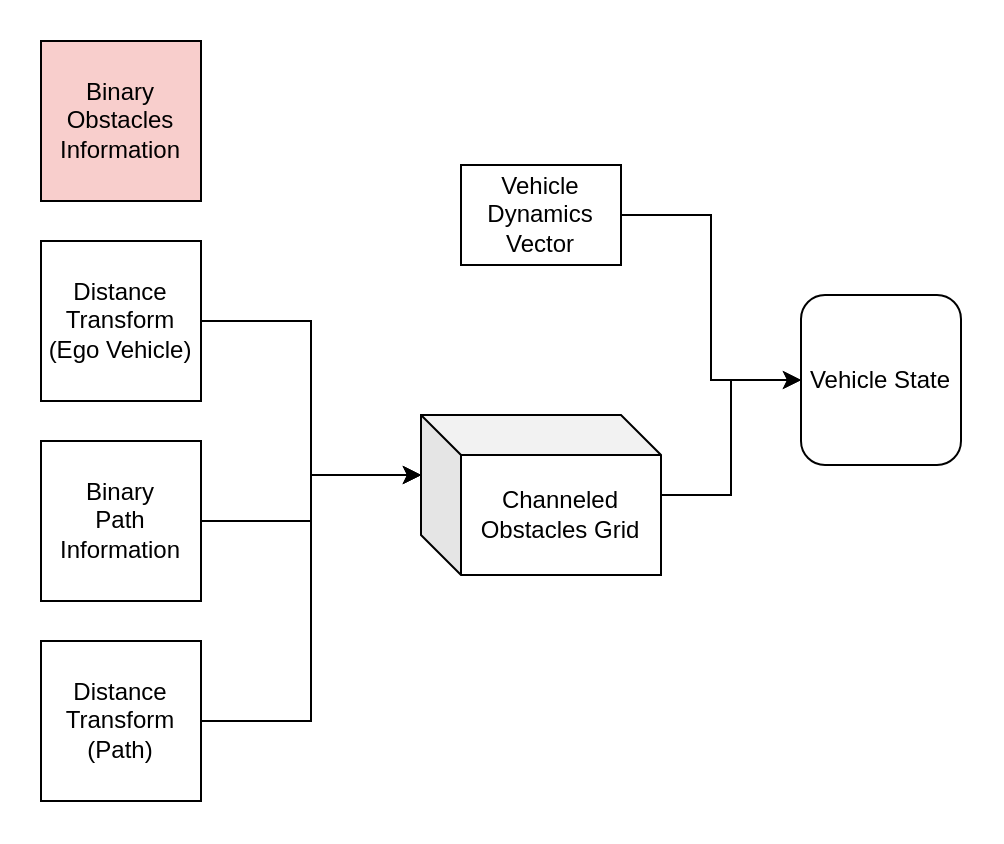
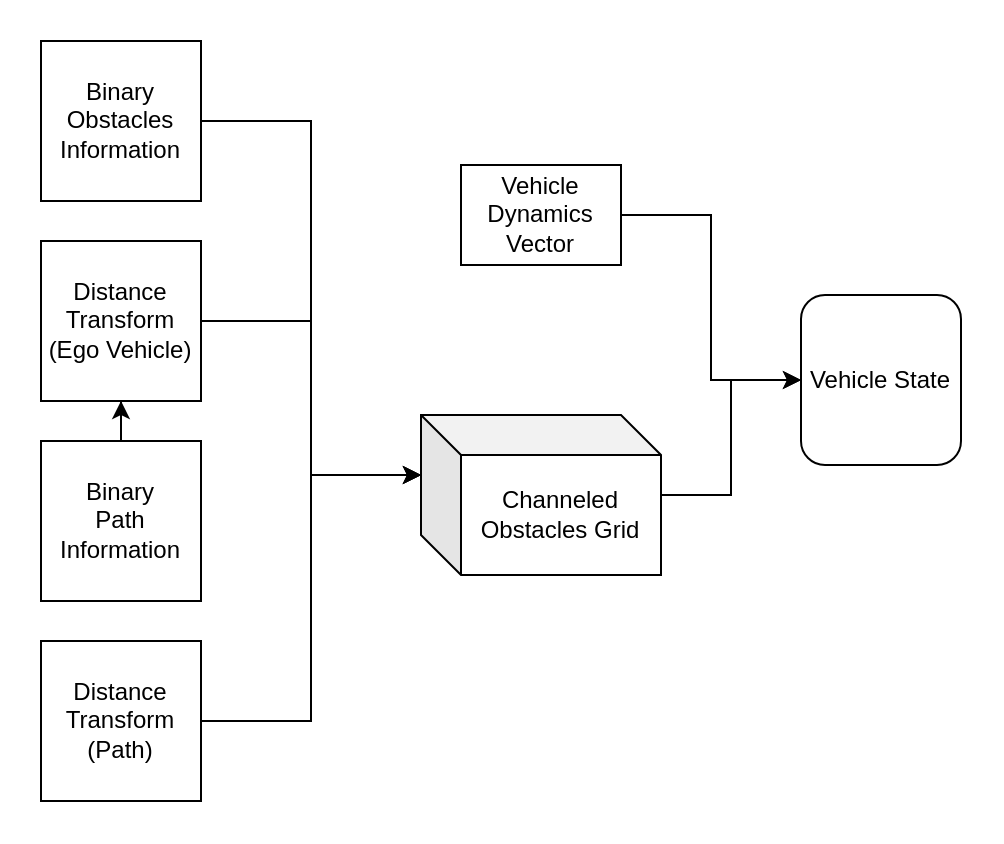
(121, 121) -> (121, 121)
none -> (311, 164)
(254, 521) -> (121, 414)
